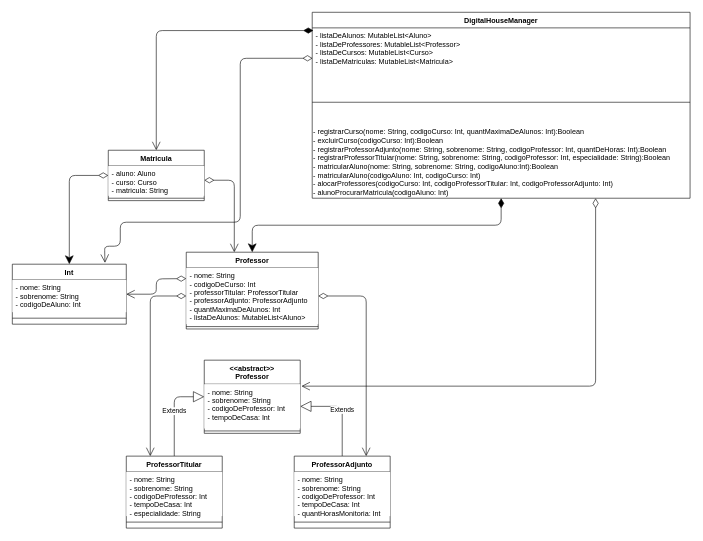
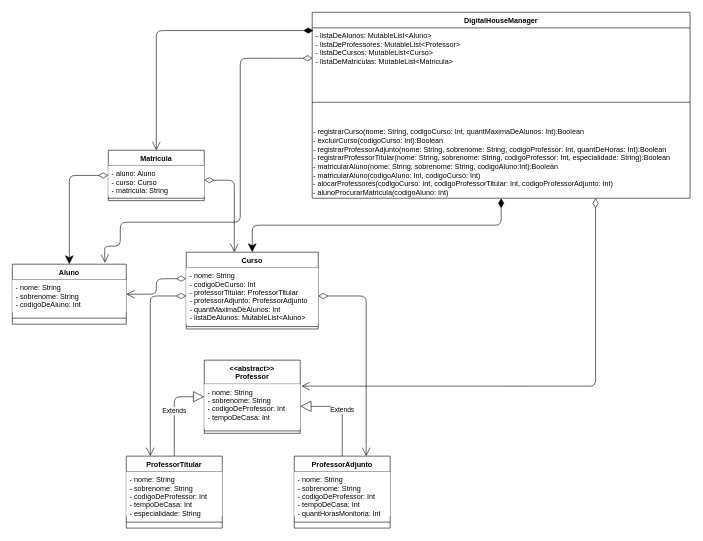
(252, 260) -> (252, 260)
(69, 272) -> (69, 272)
